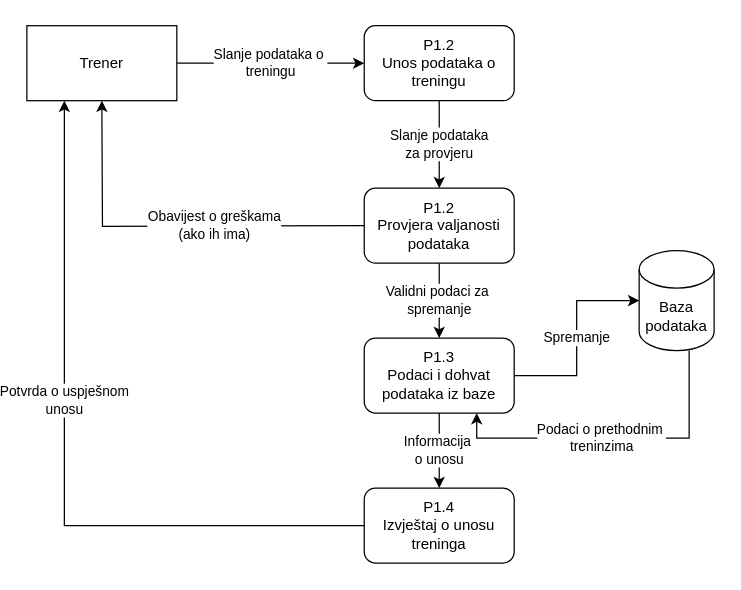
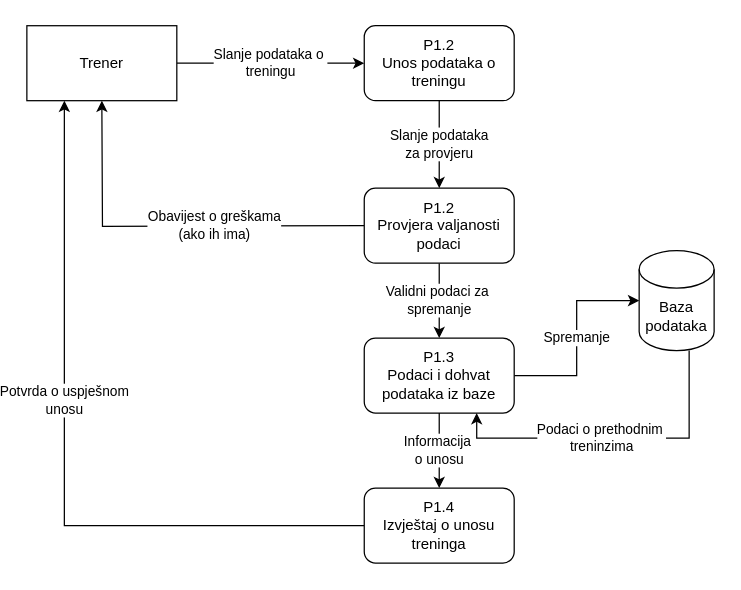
(439, 226) -> (439, 226)
